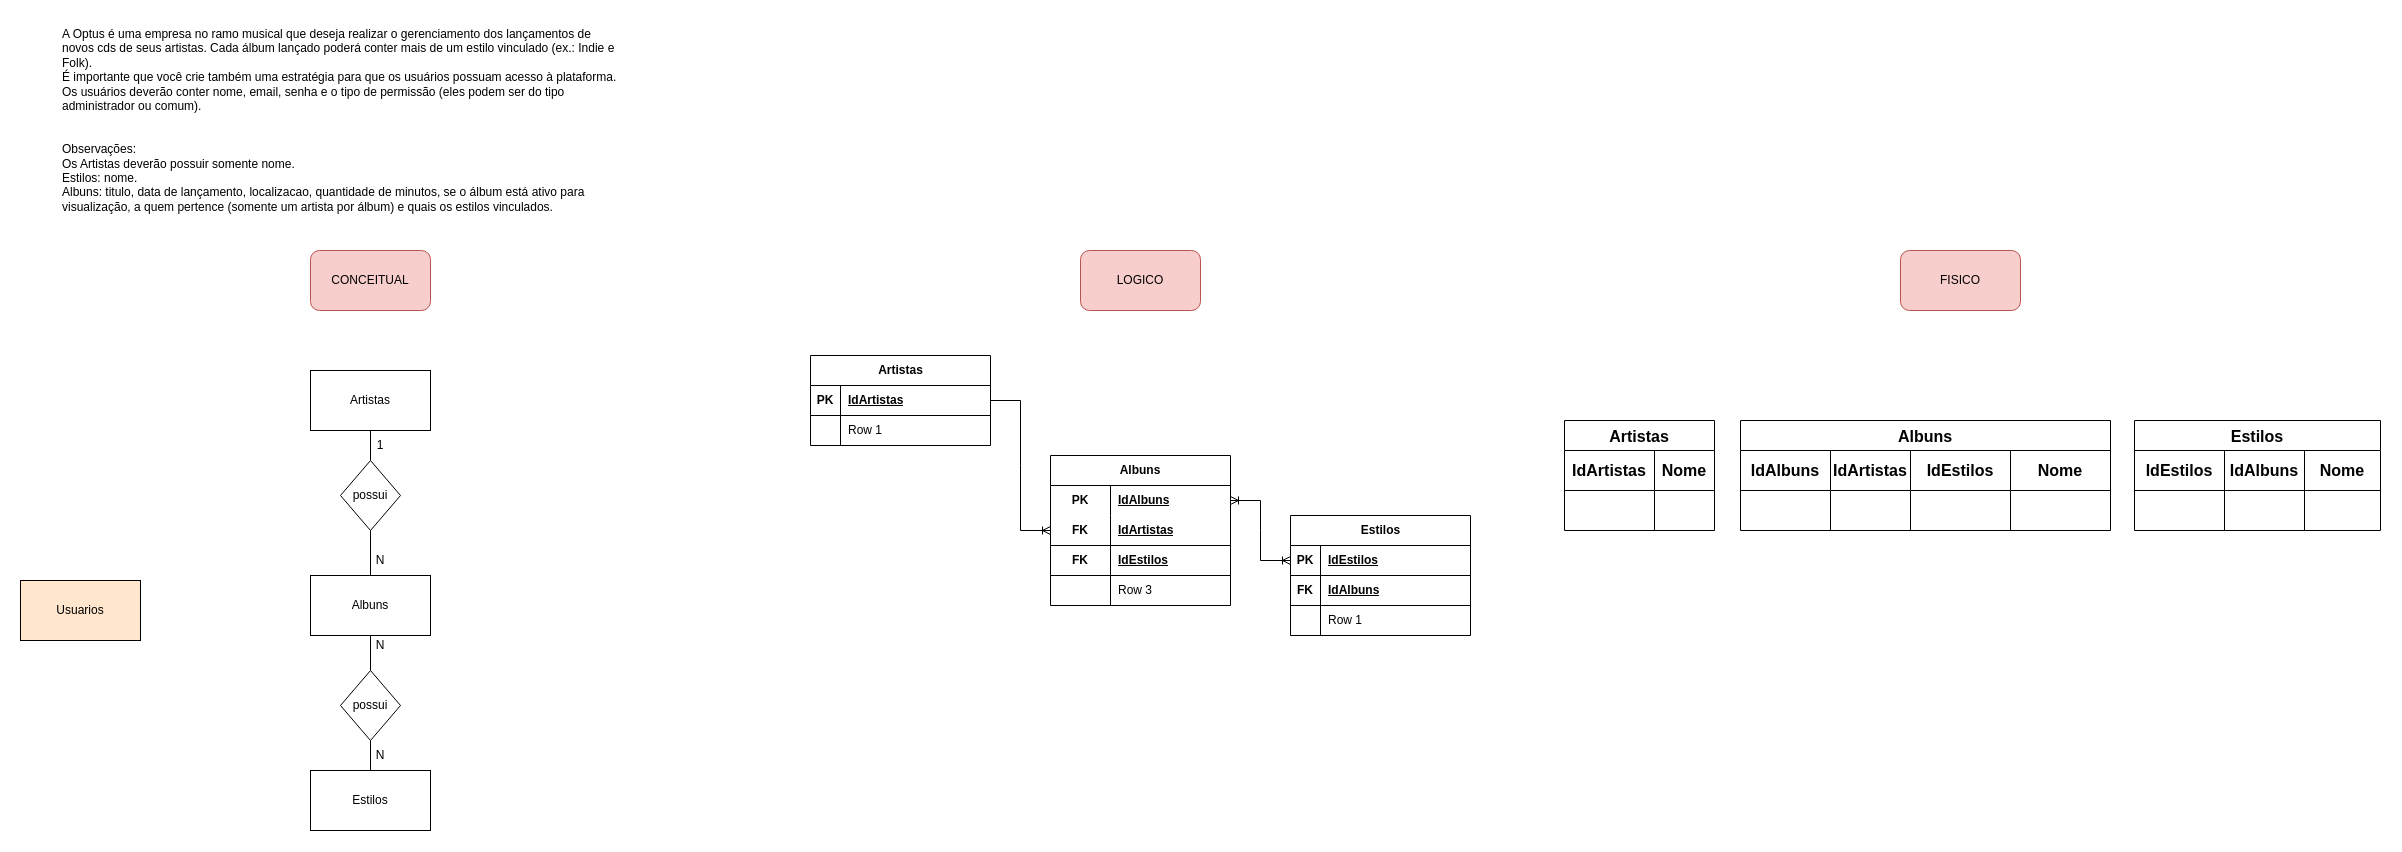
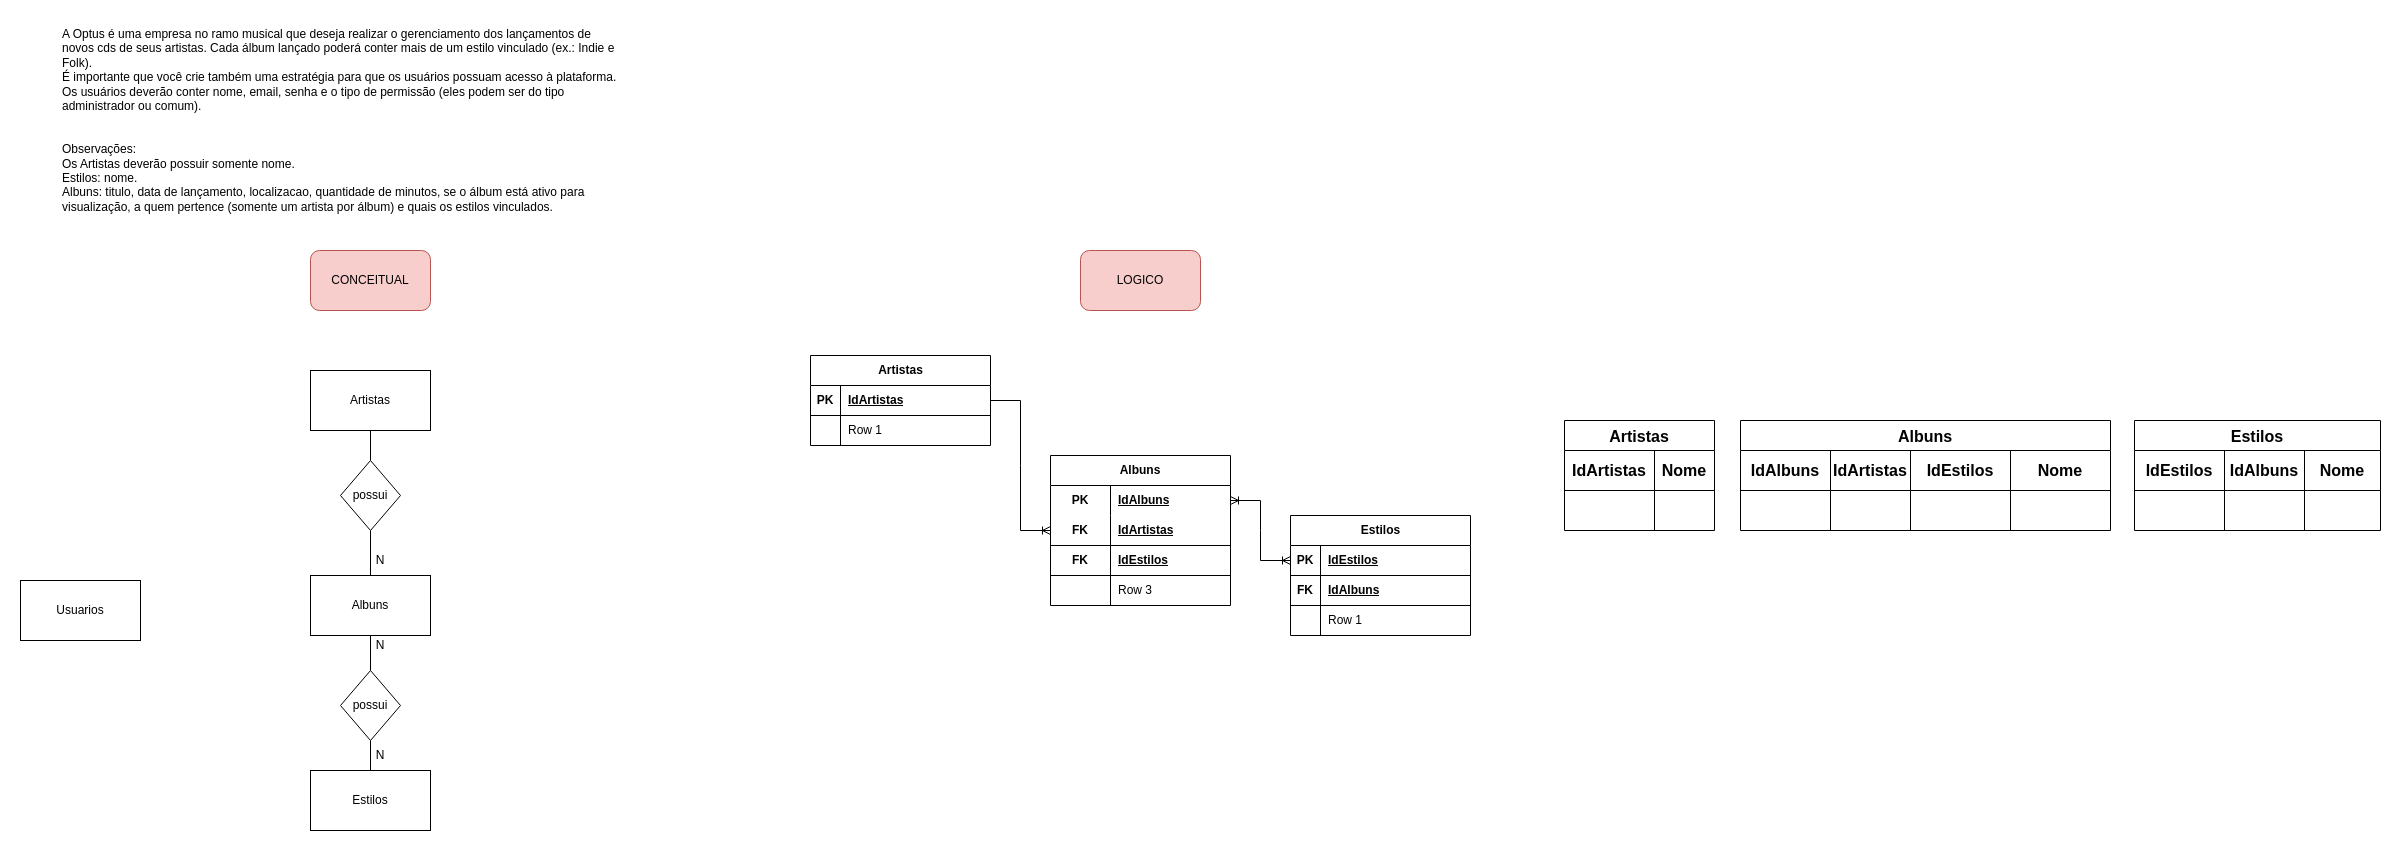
(1961, 281) -> none
(381, 446) -> none
(81, 611) -> (81, 611)
